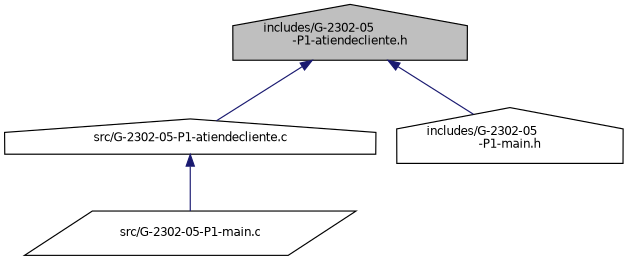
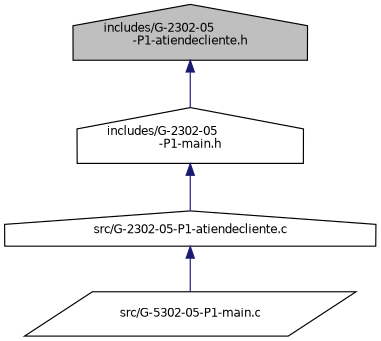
(259, 94) -> (190, 193)
(190, 233) -> (190, 314)
